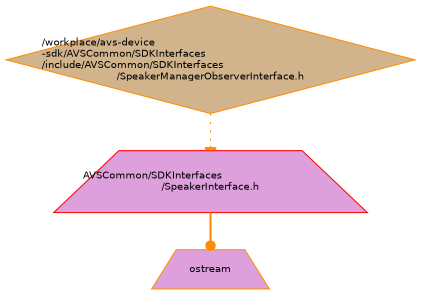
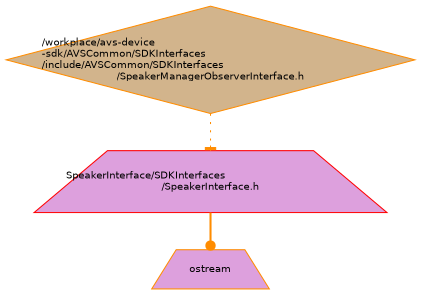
(211, 182) -> (211, 182)
